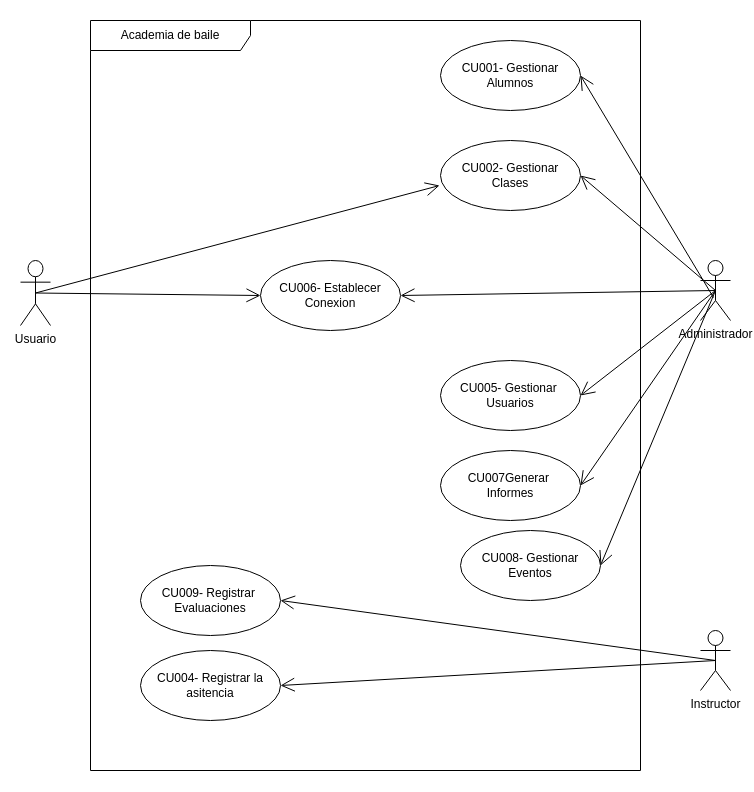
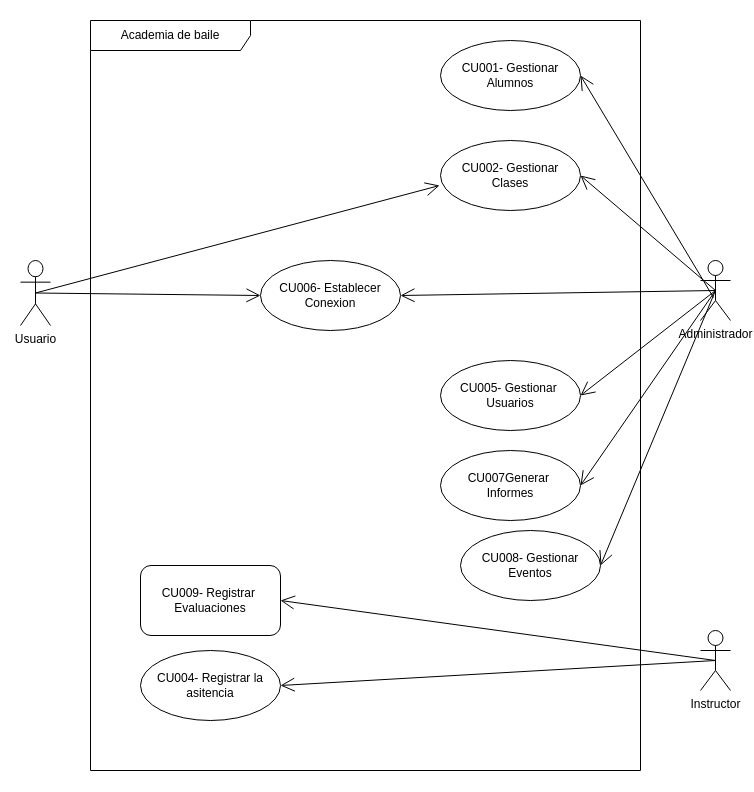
(211, 601) -> (211, 601)
